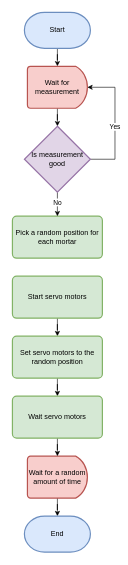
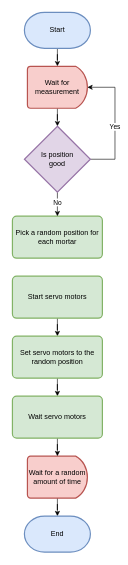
(57, 159) -> (57, 159)
